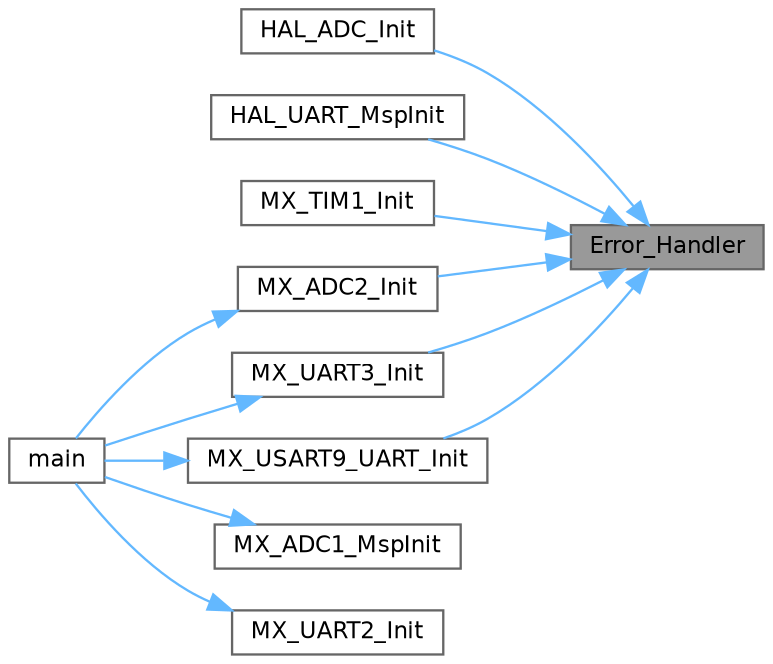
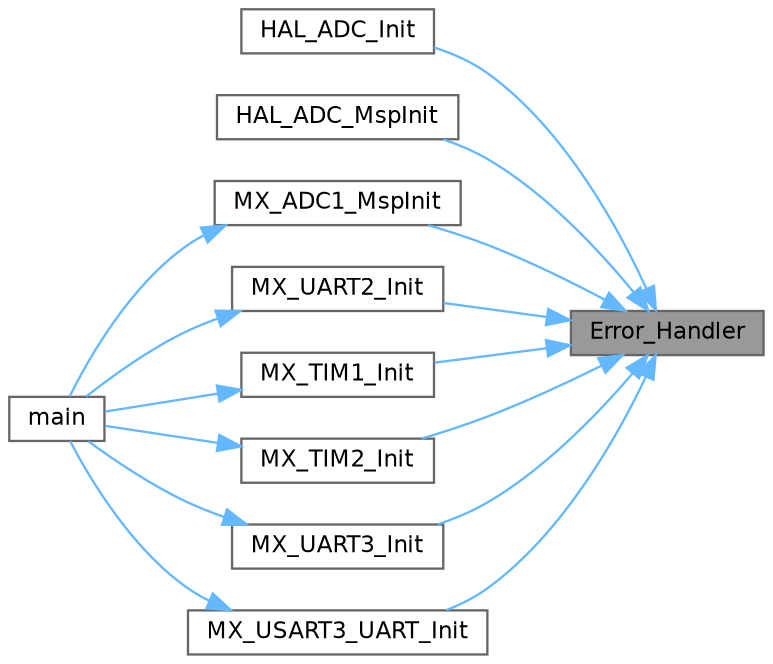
(338, 117) -> (338, 117)
none -> (519, 258)
(338, 289) -> (338, 461)
none -> (495, 310)
none -> (162, 403)
(338, 461) -> (338, 632)
